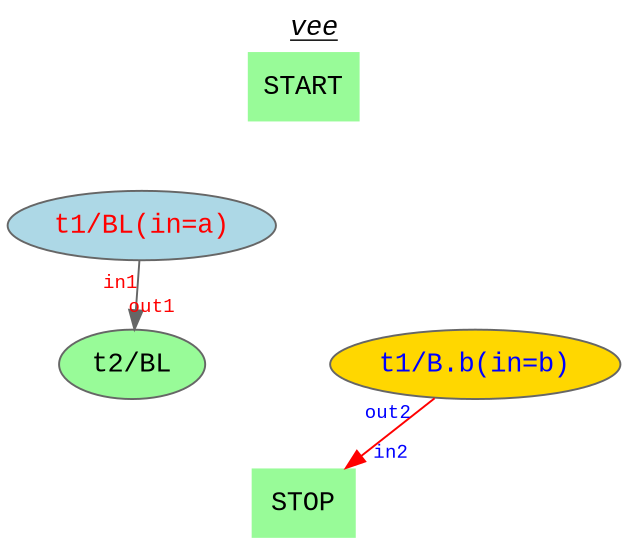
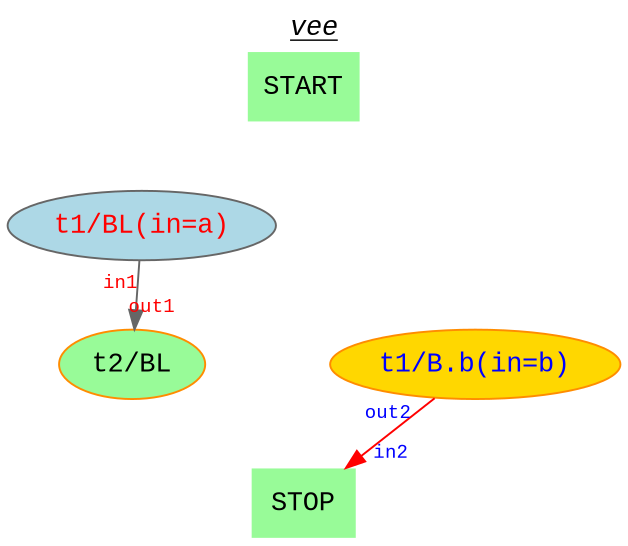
(132, 364) -> (132, 364)
(475, 364) -> (475, 364)
